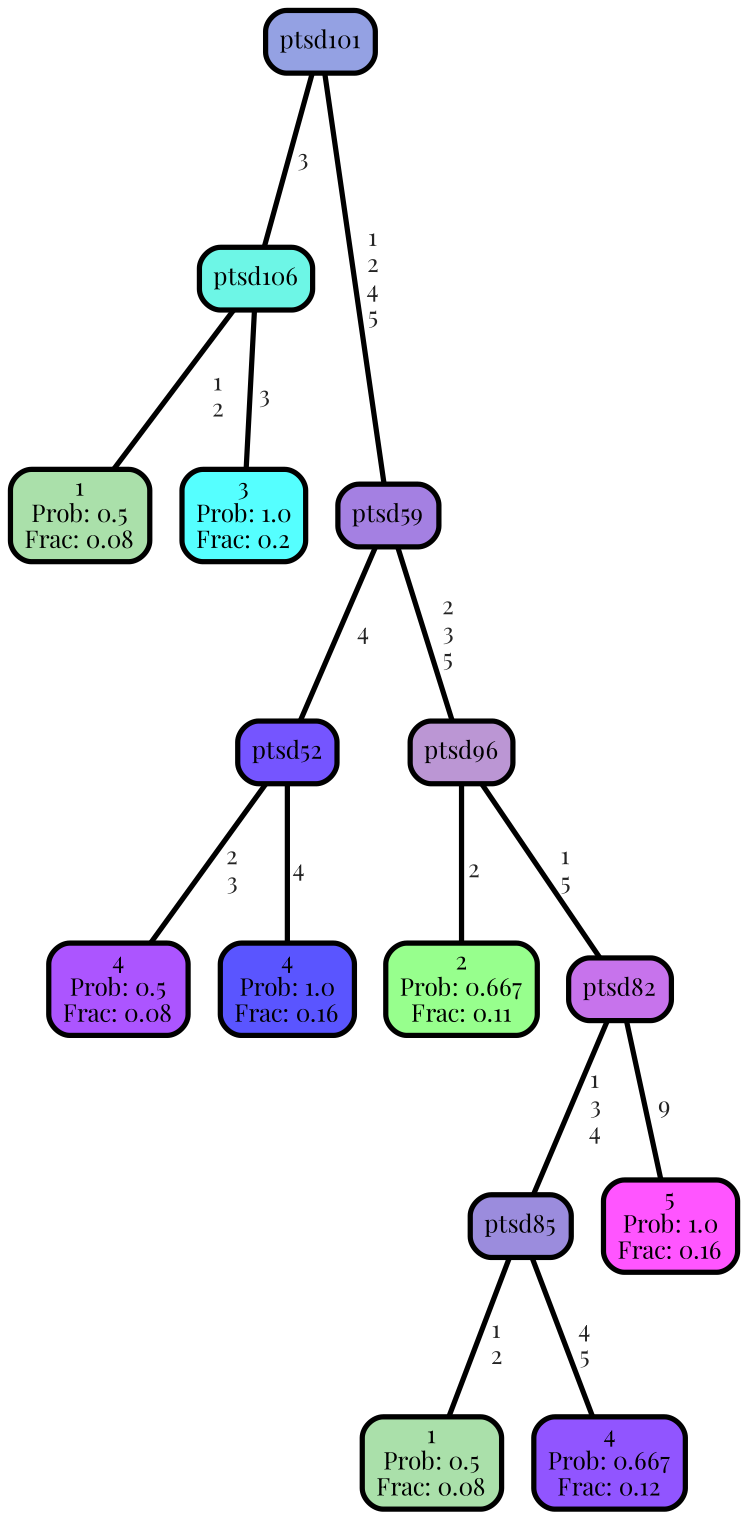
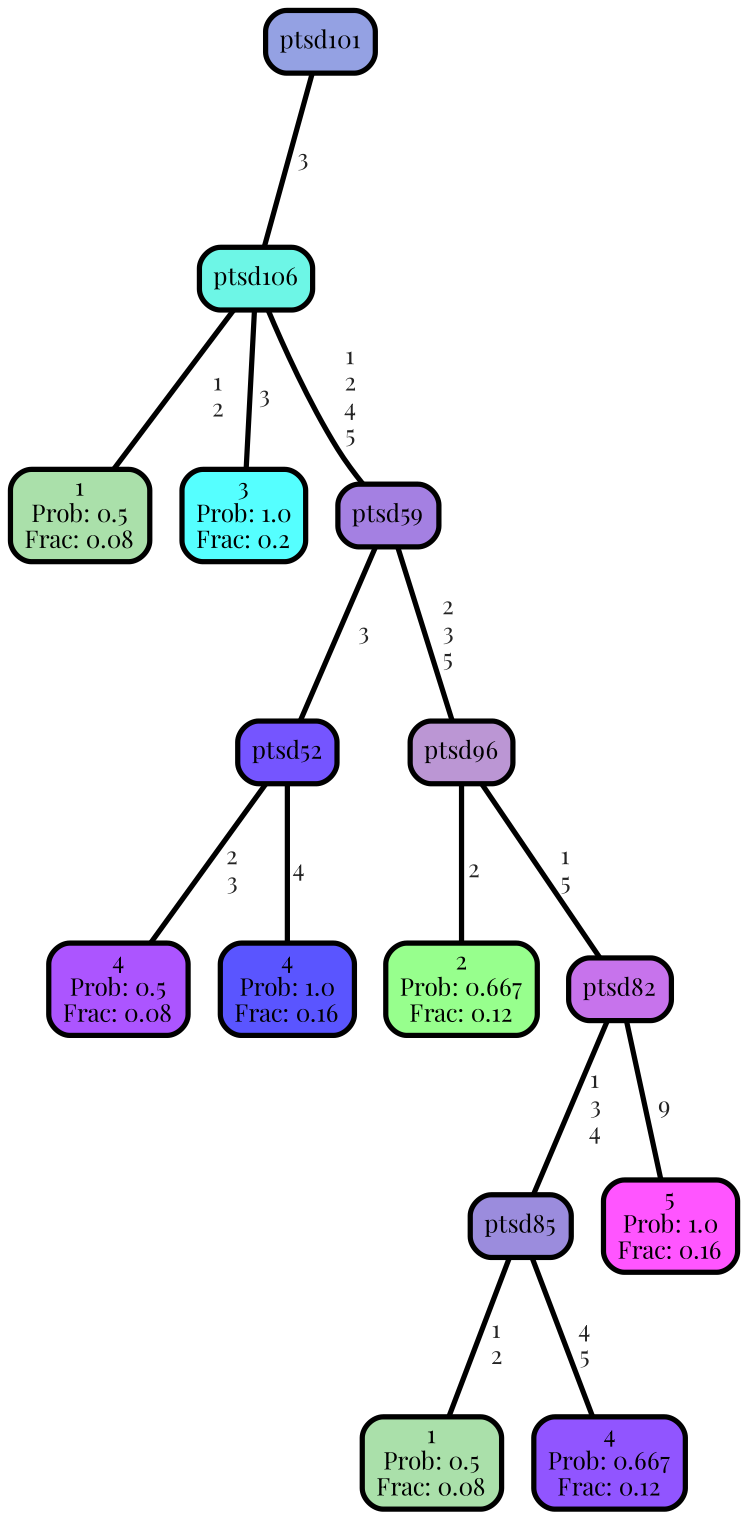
(354, 279) -> (310, 400)
(361, 634) -> (361, 634)
(462, 989) -> (462, 989)
